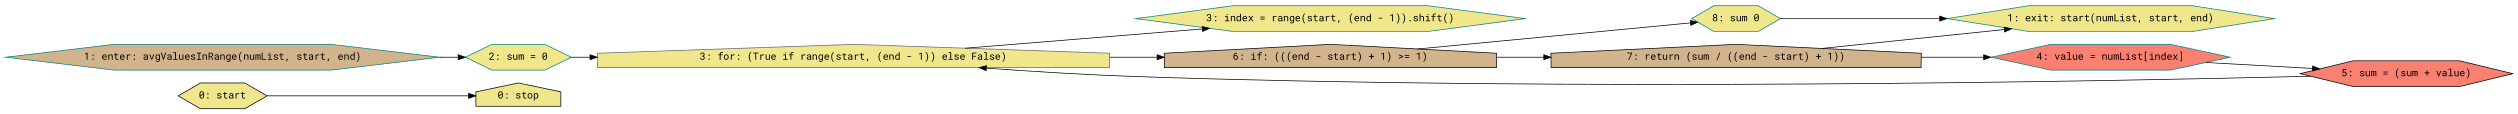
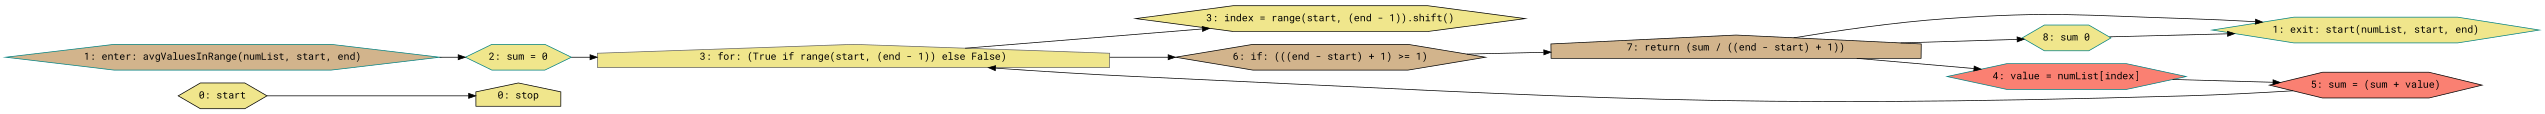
(1330, 19) -> (1330, 19)
(1554, 36) -> (1959, 41)
(1330, 57) -> (1330, 57)
